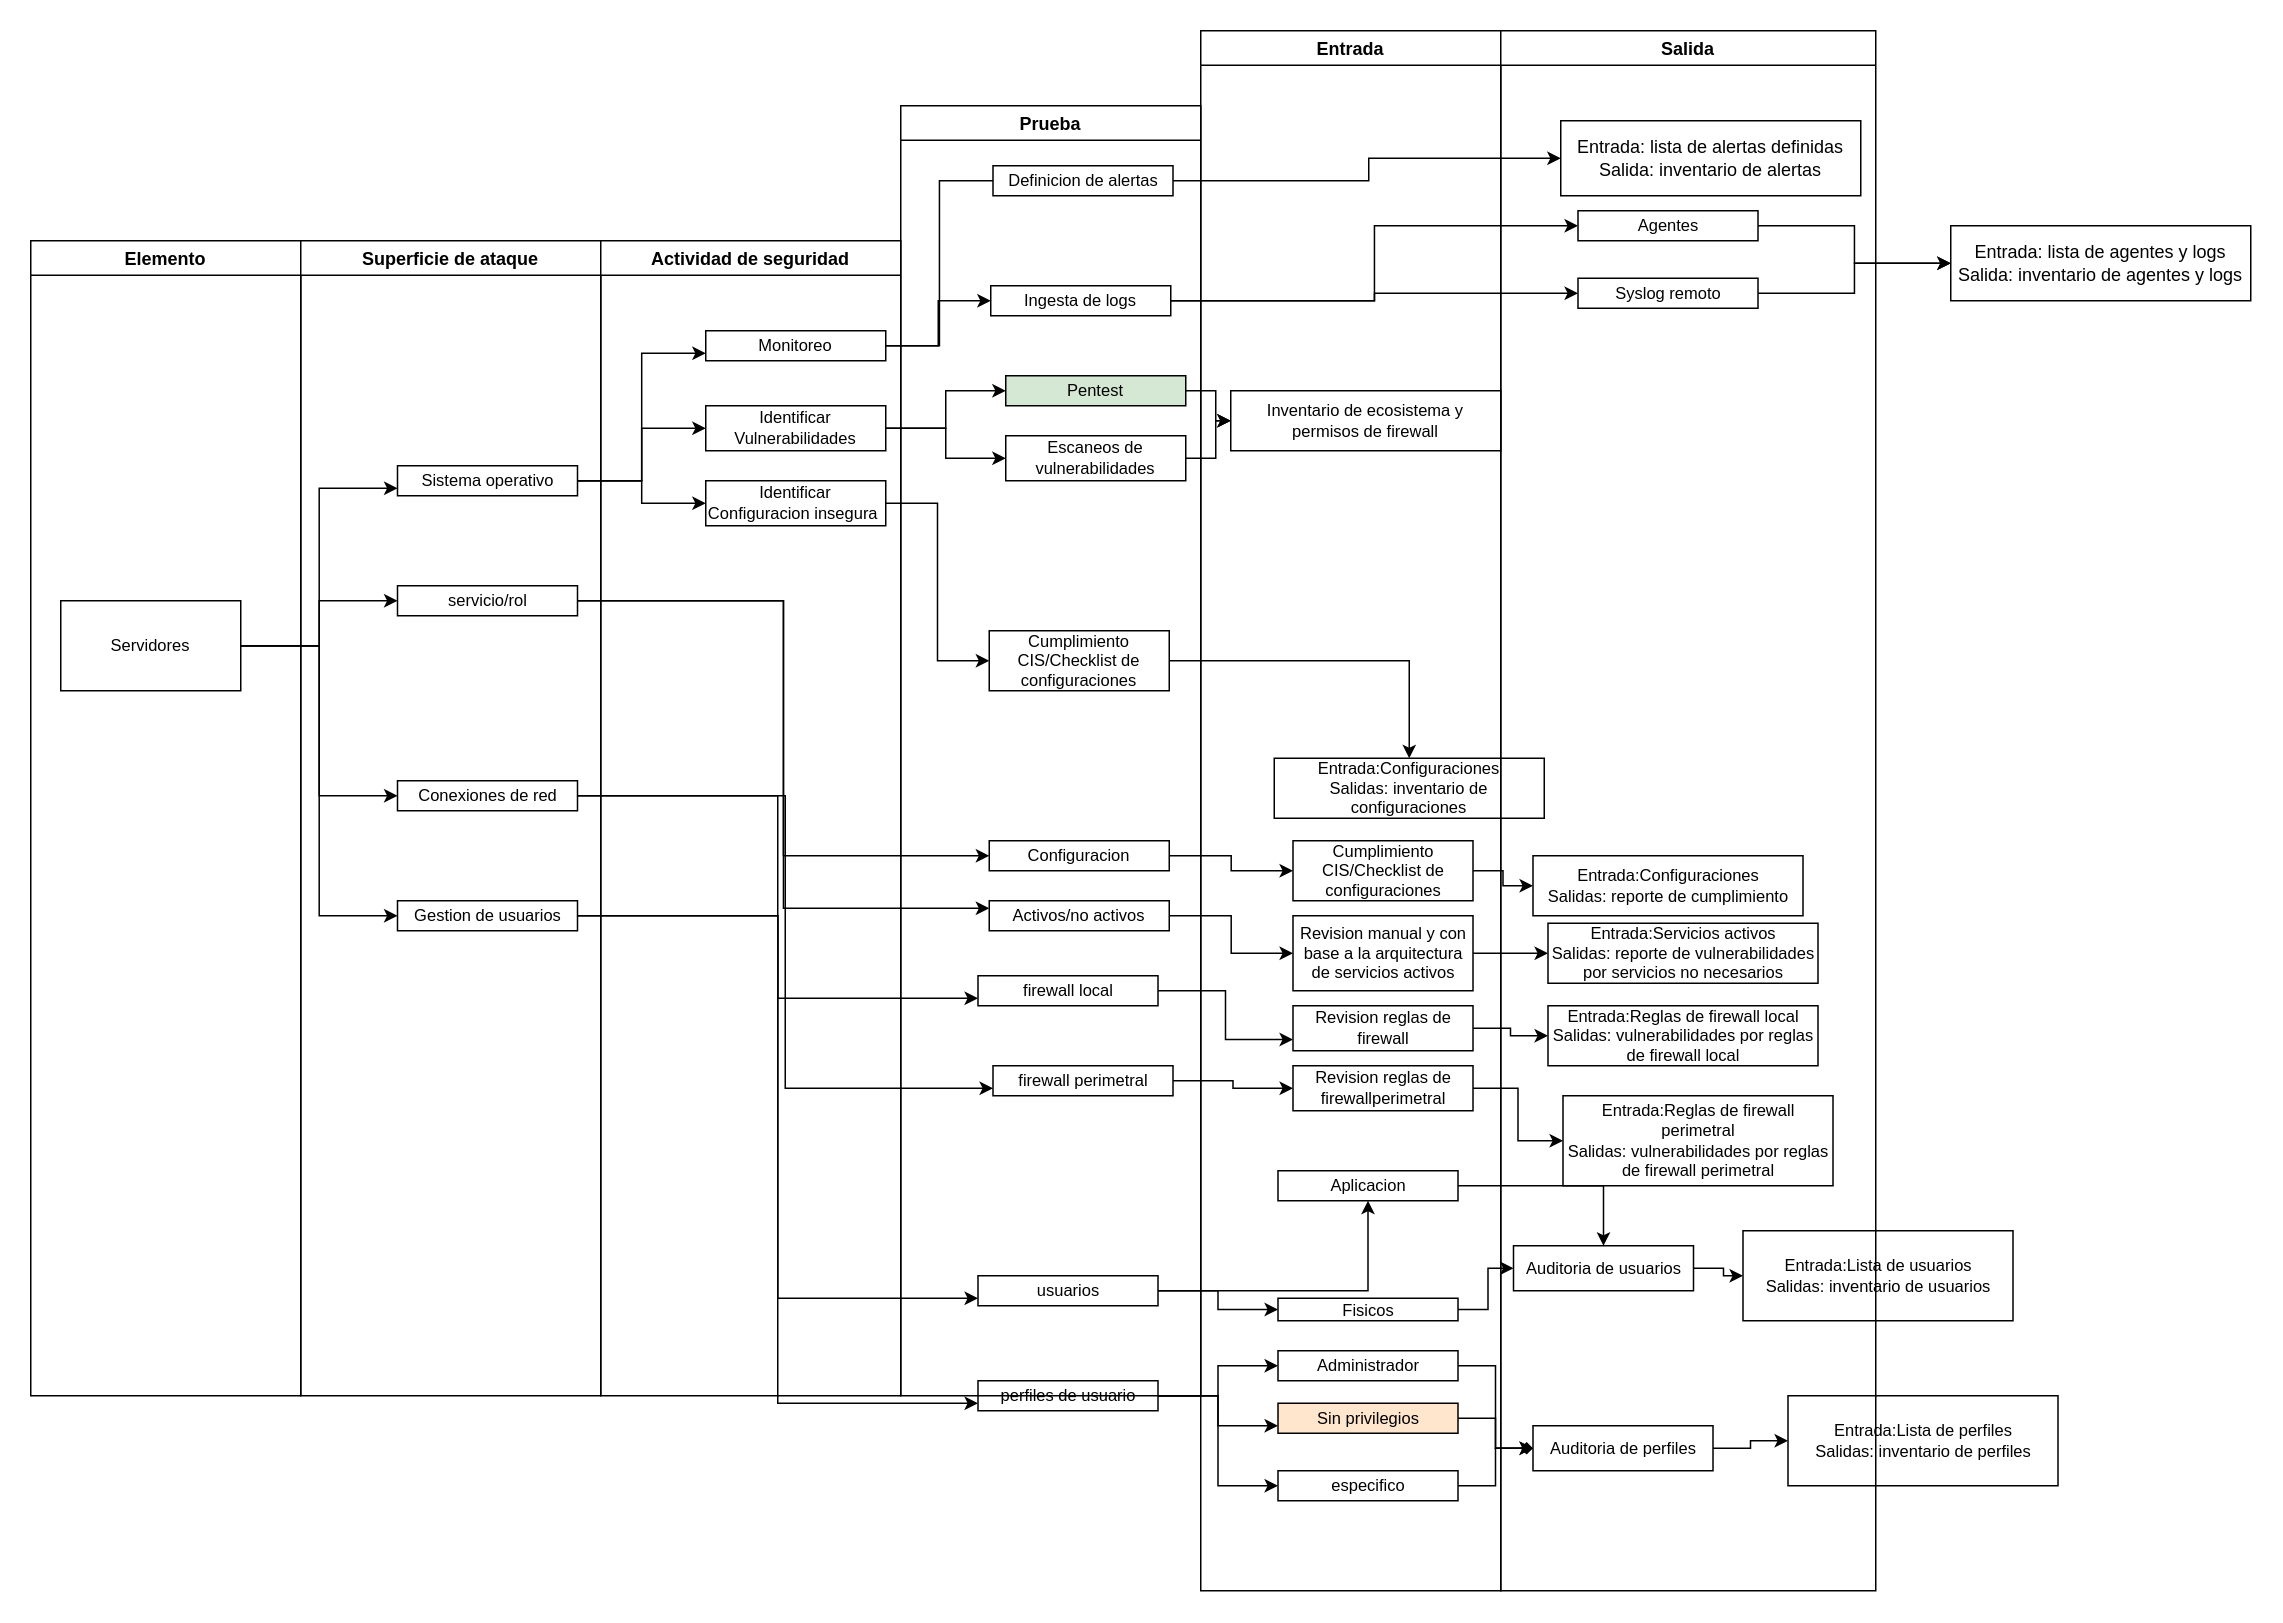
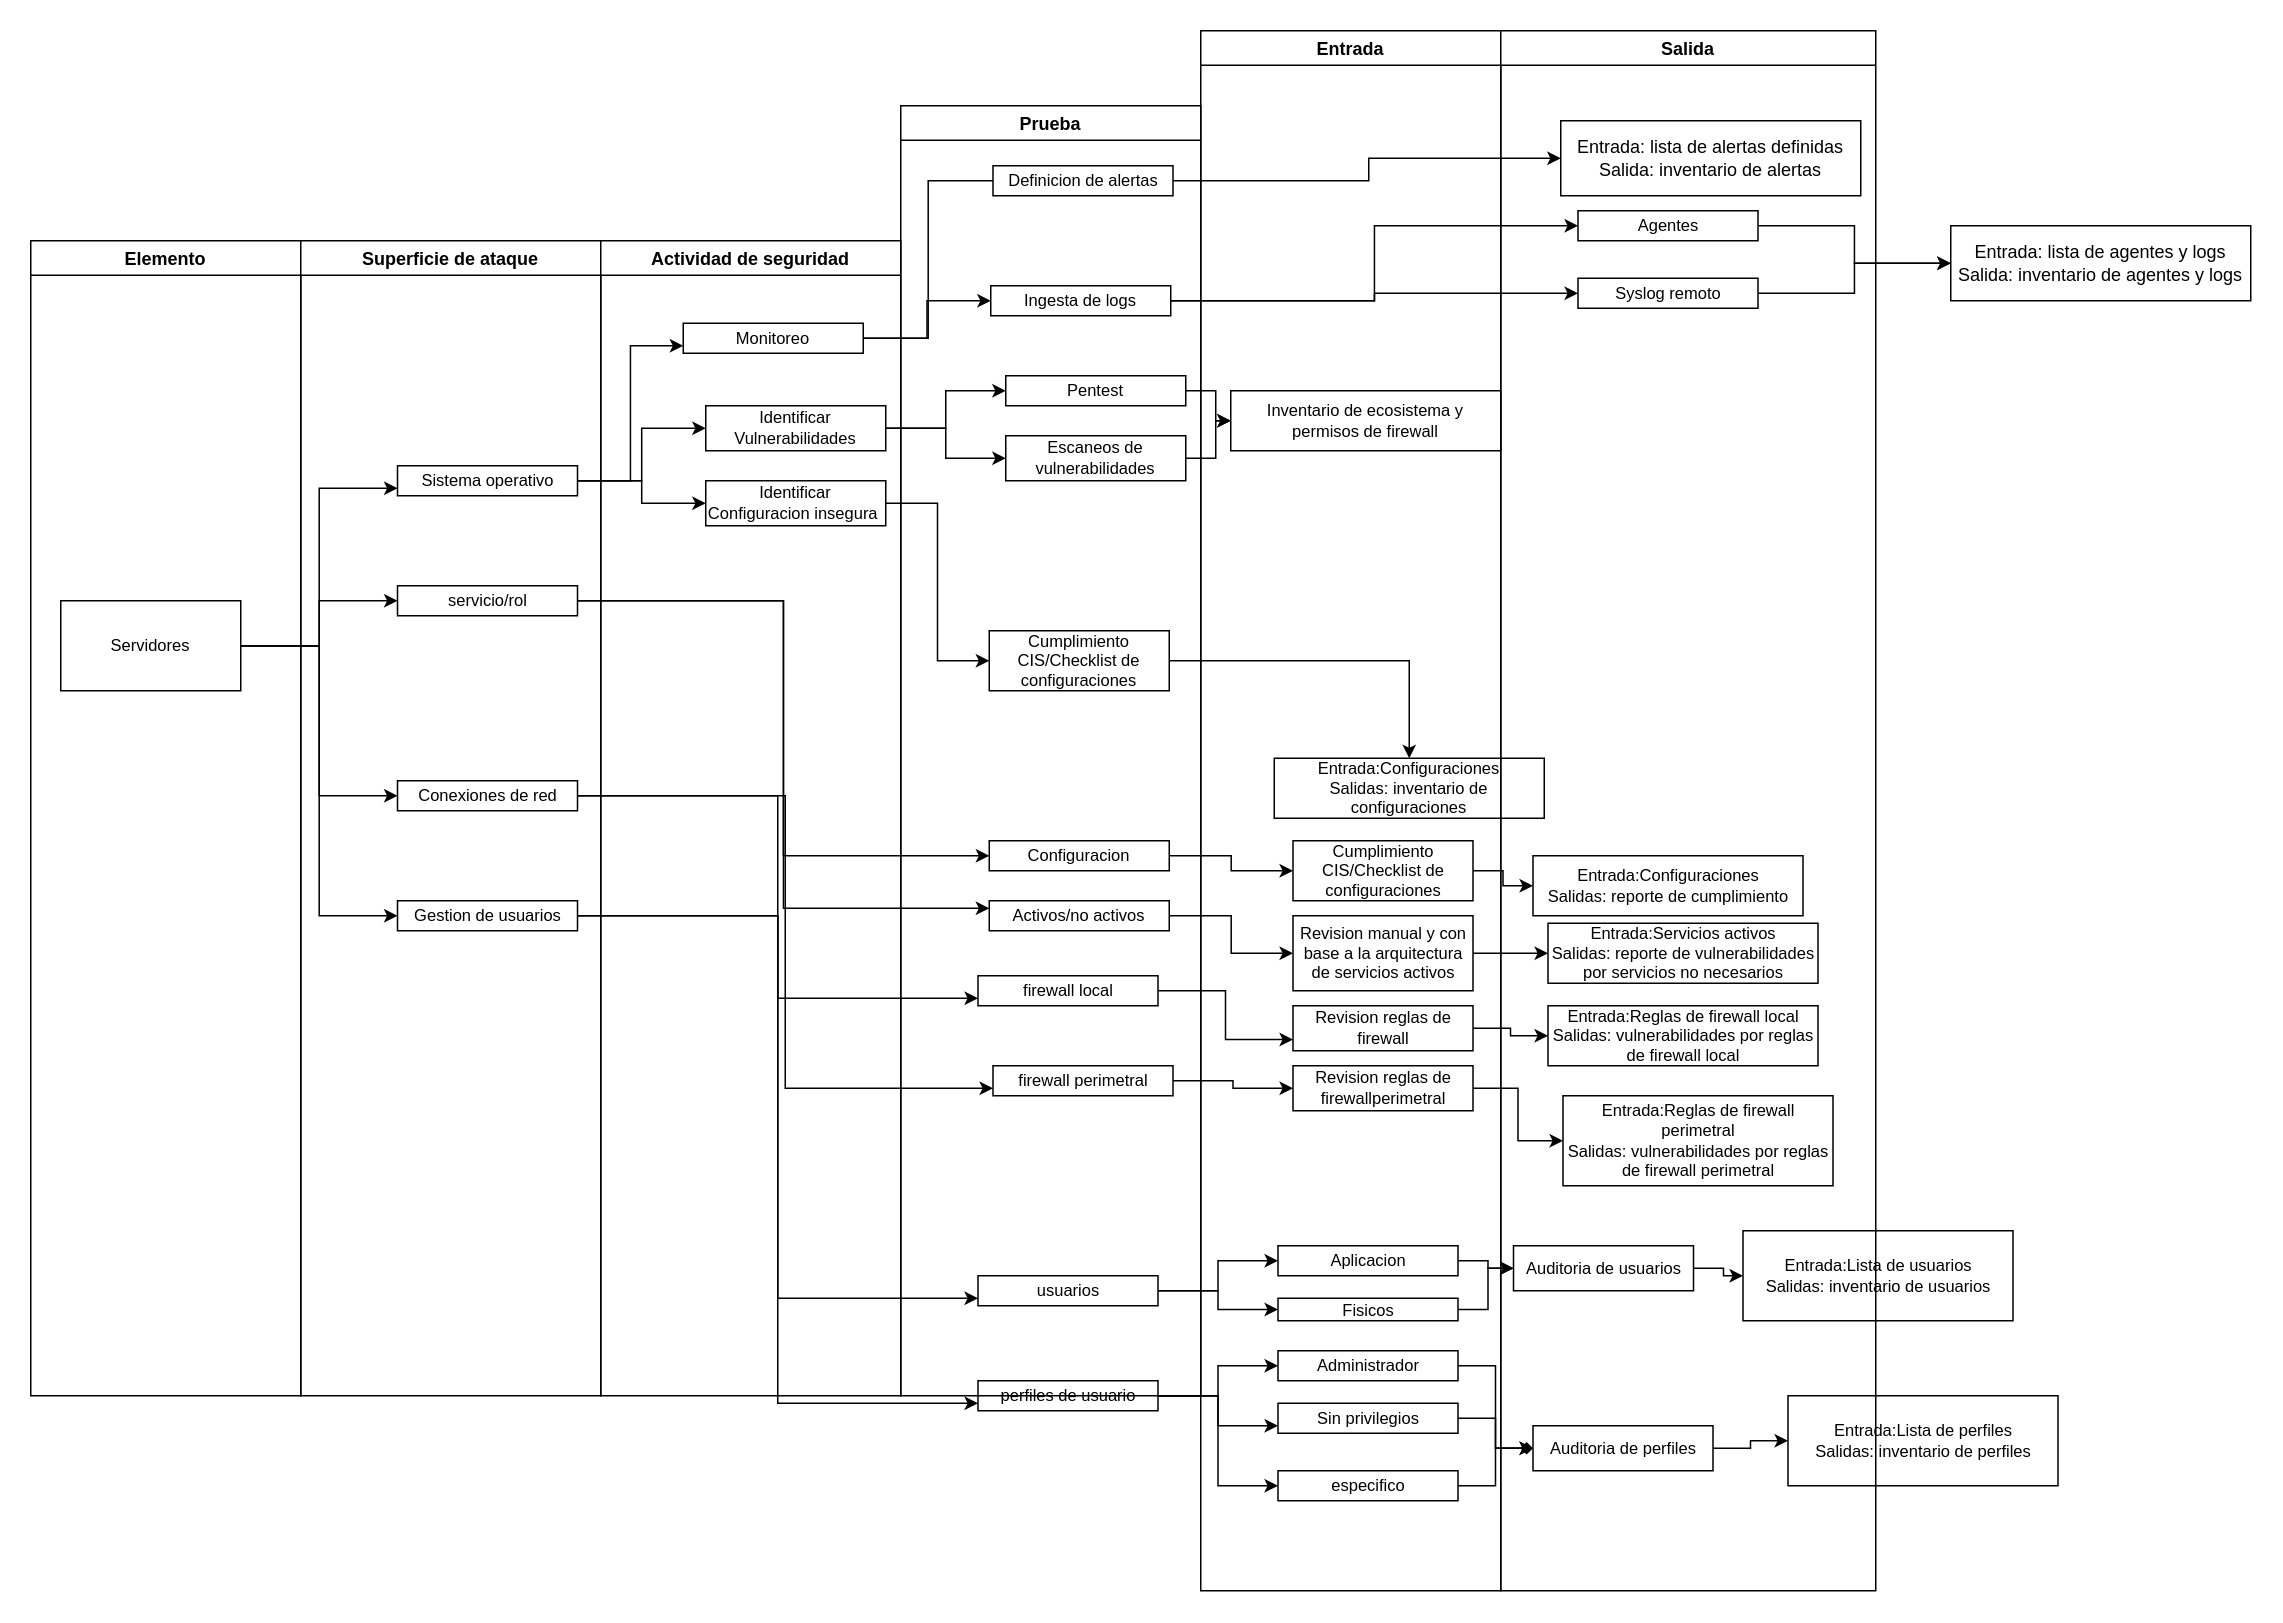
(796, 346) -> (773, 338)
(1096, 391) -> (1096, 391)
(1368, 1186) -> (1368, 1261)
(1368, 1418) -> (1368, 1418)
